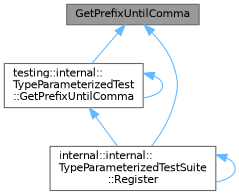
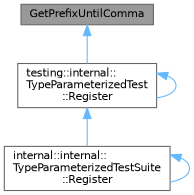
(74, 86) -> (87, 86)
(177, 89) -> none
